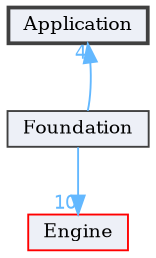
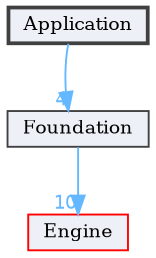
(91, 87) -> (66, 68)
